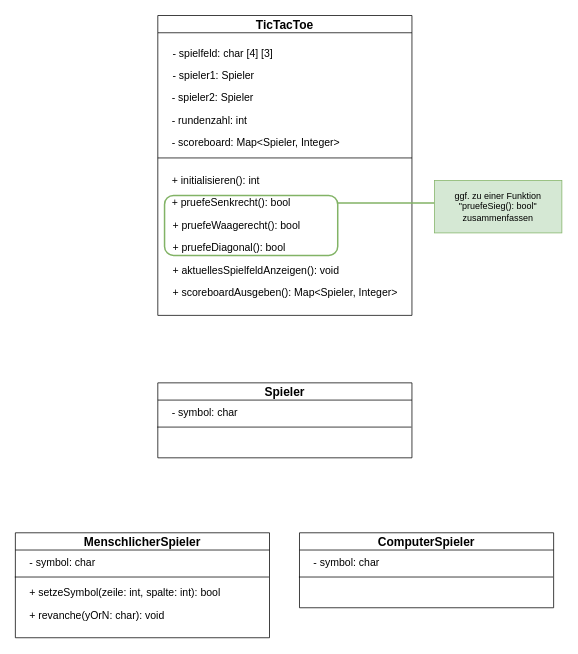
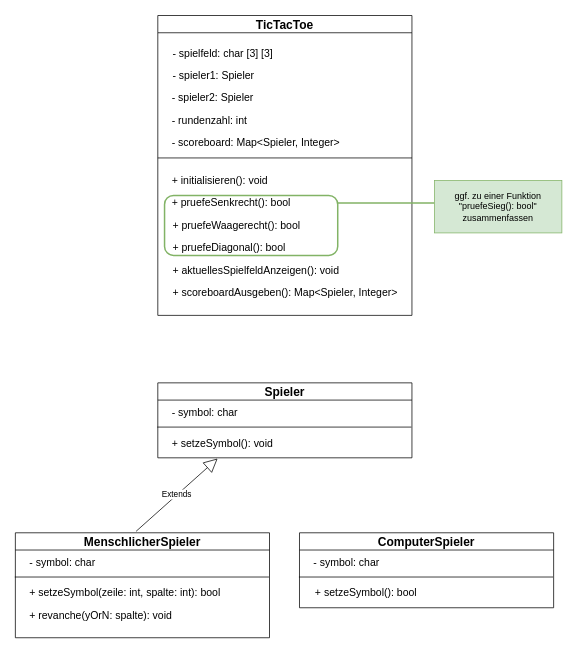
(227, 54) -> (227, 54)
(218, 180) -> (221, 180)
none -> (265, 444)
none -> (171, 500)
none -> (427, 593)
(93, 615) -> (97, 615)
